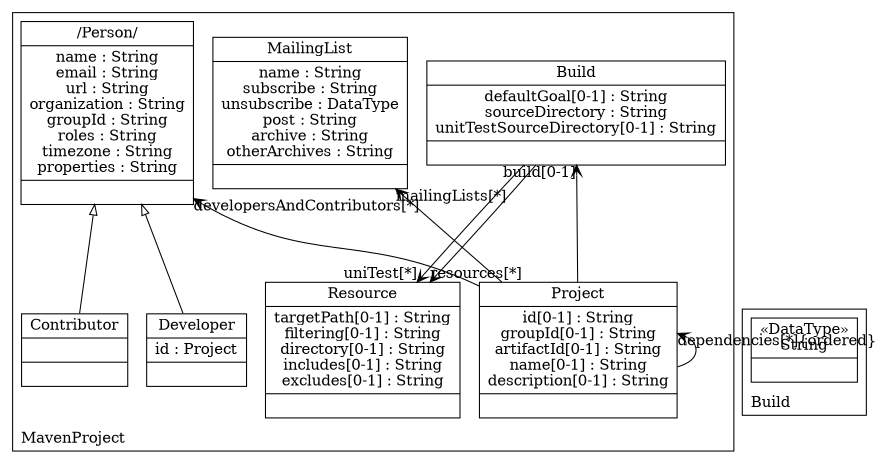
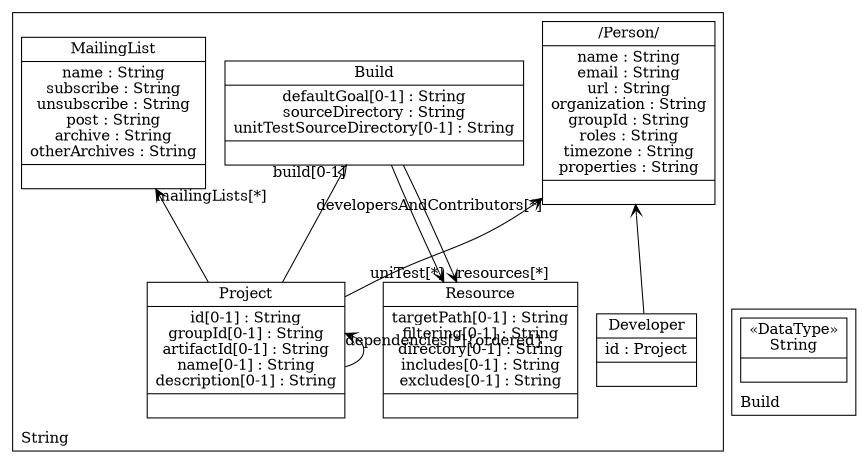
(310, 105) -> (114, 105)
(577, 229) -> (312, 228)
(164, 264) -> (640, 264)
(75, 350) -> none
(74, 439) -> (45, 439)
